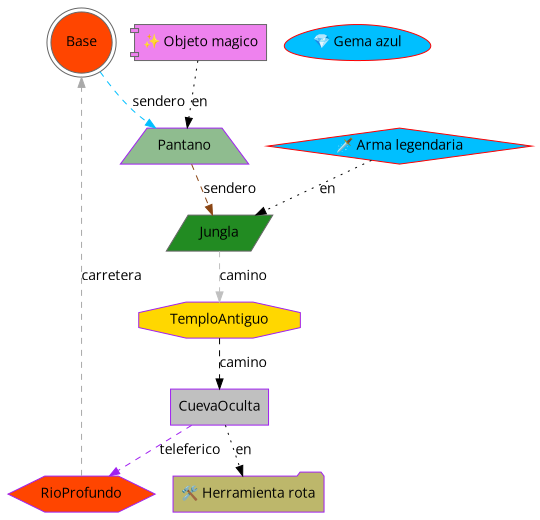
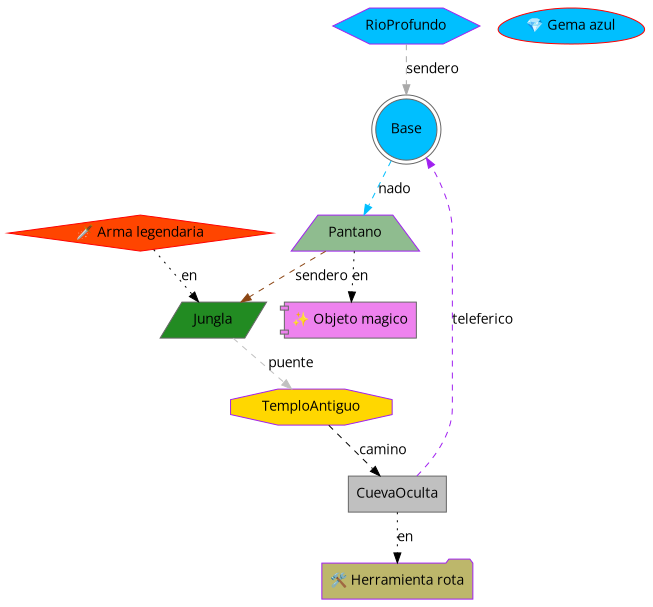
(82, 43) -> (406, 130)
(193, 89) -> (353, 272)
(159, 103) -> (395, 190)
(400, 146) -> (140, 233)
(112, 277) -> (433, 70)
(244, 277) -> (291, 364)
(220, 407) -> (397, 494)
(155, 448) -> (452, 325)
(82, 494) -> (406, 26)
